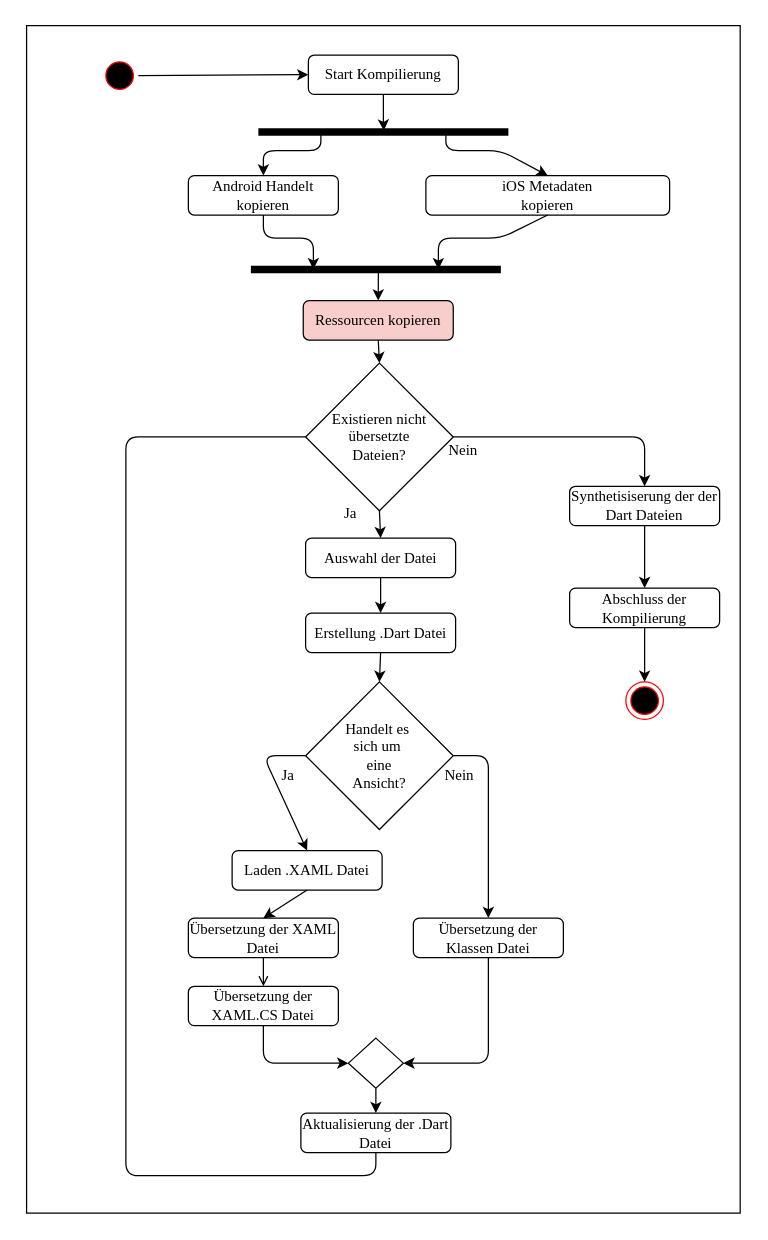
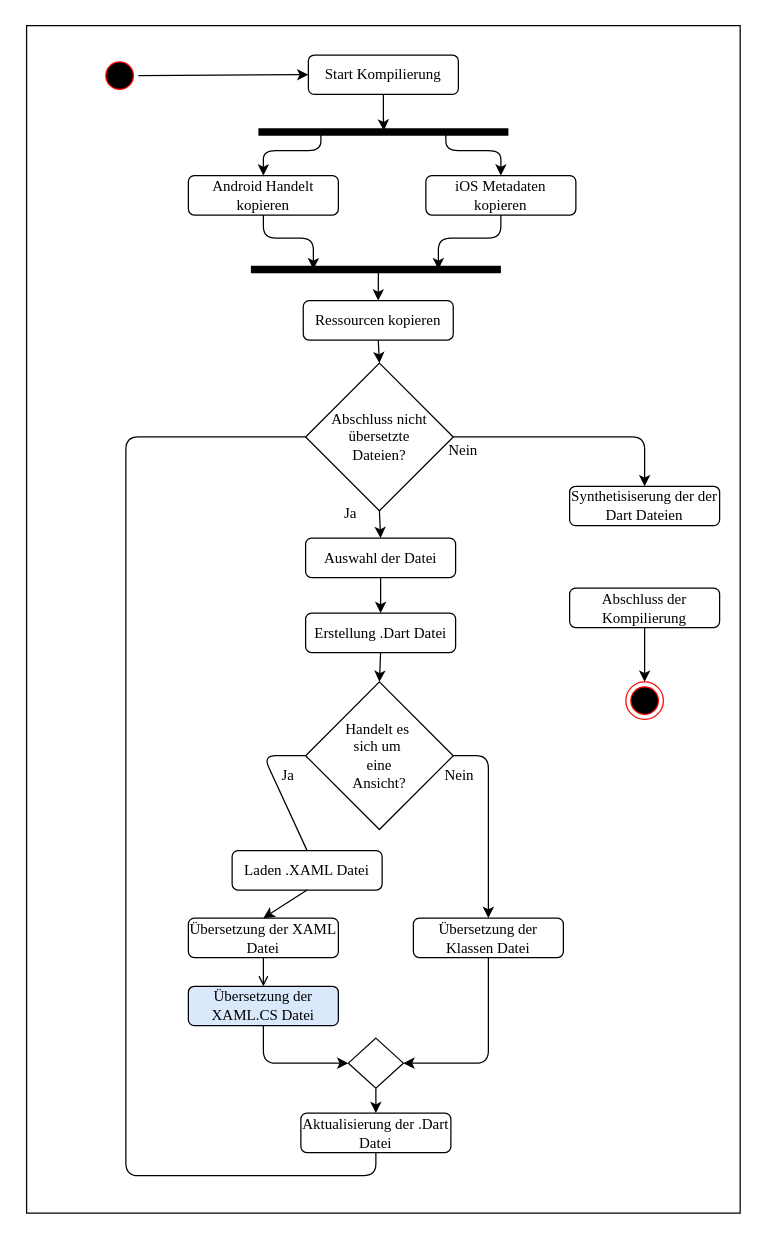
(548, 195) -> (501, 195)
(378, 320) -> (378, 320)
(379, 437) -> (379, 437)
(644, 553) -> none
(303, 842) -> (304, 844)
(263, 1006) -> (263, 1006)
